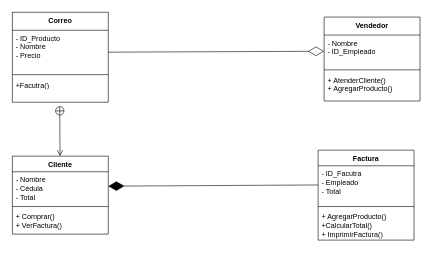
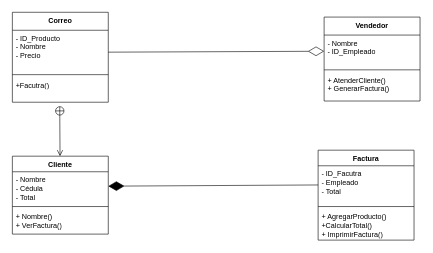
(365, 85) -> (363, 85)
(43, 222) -> (43, 222)
